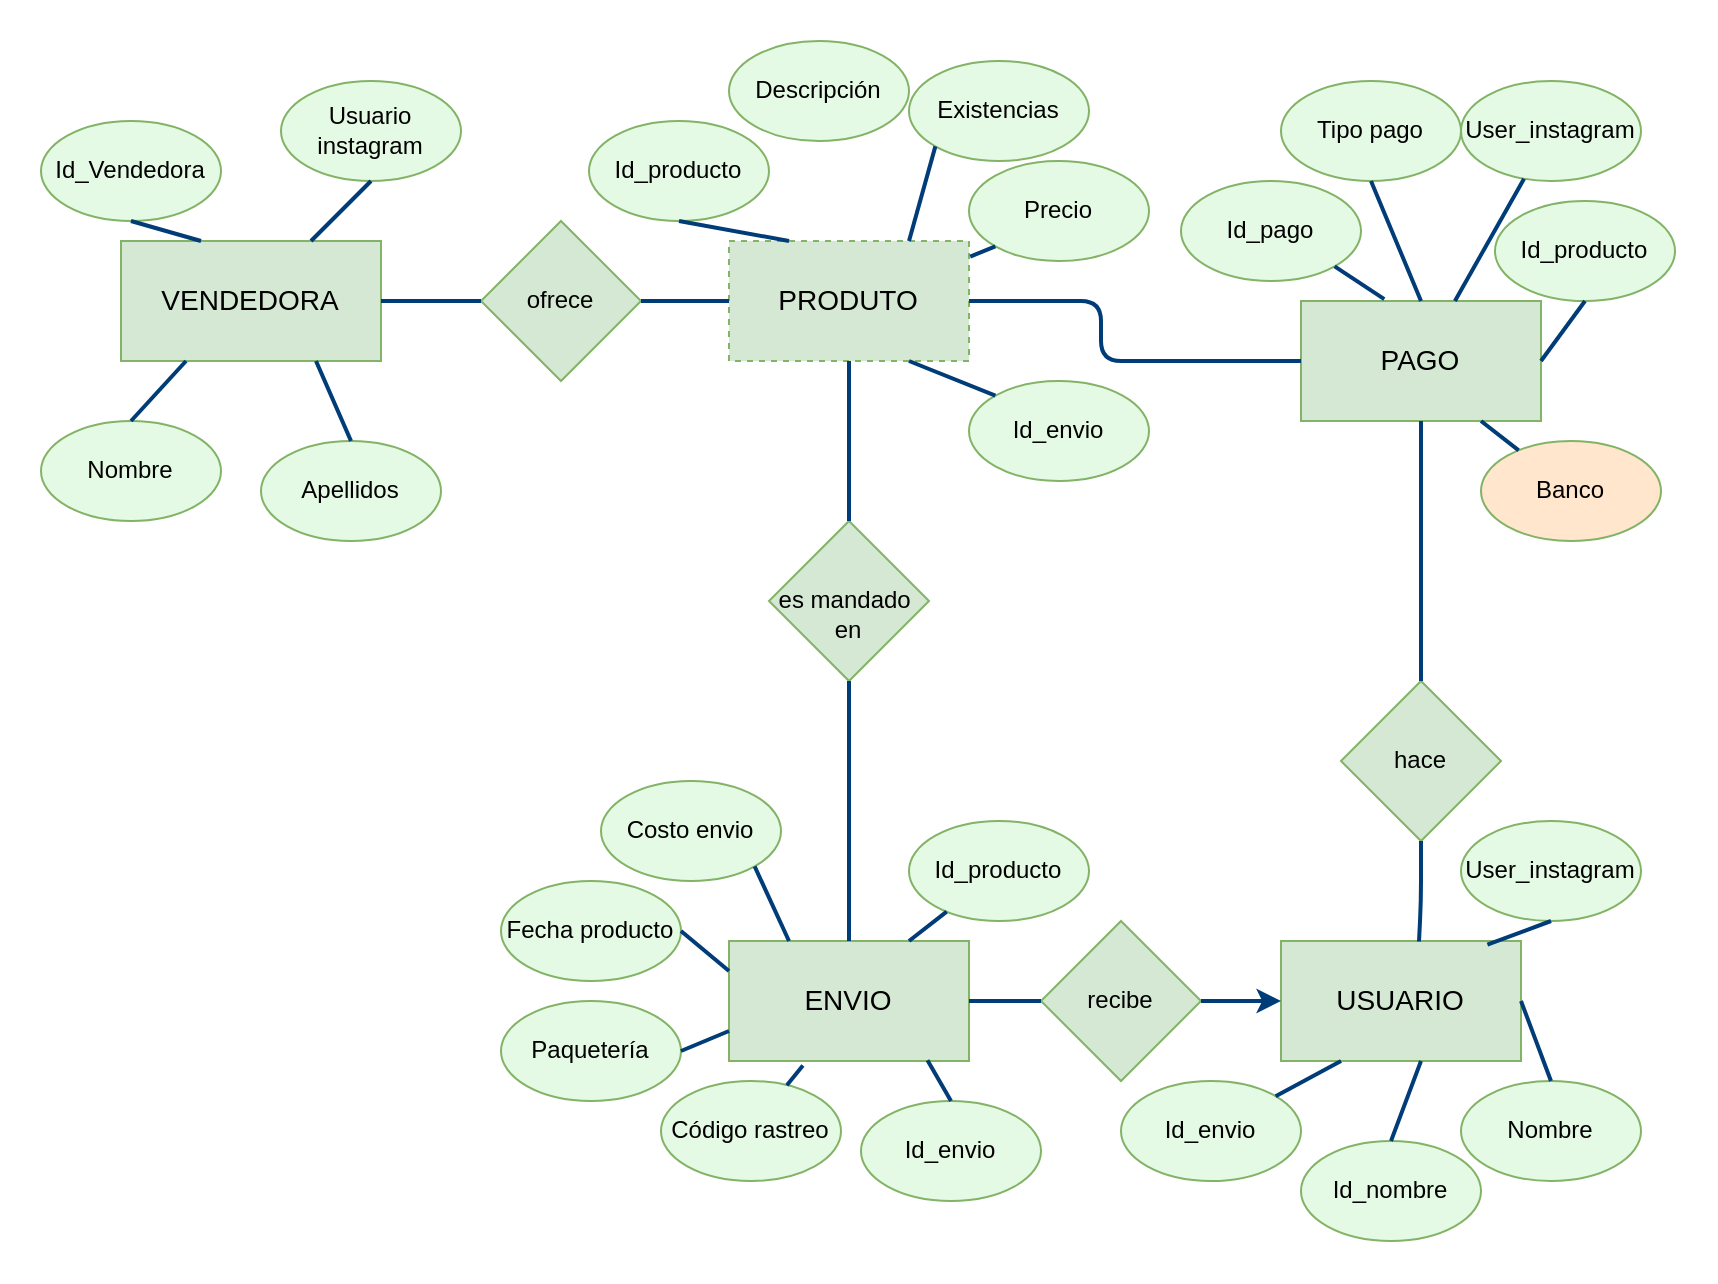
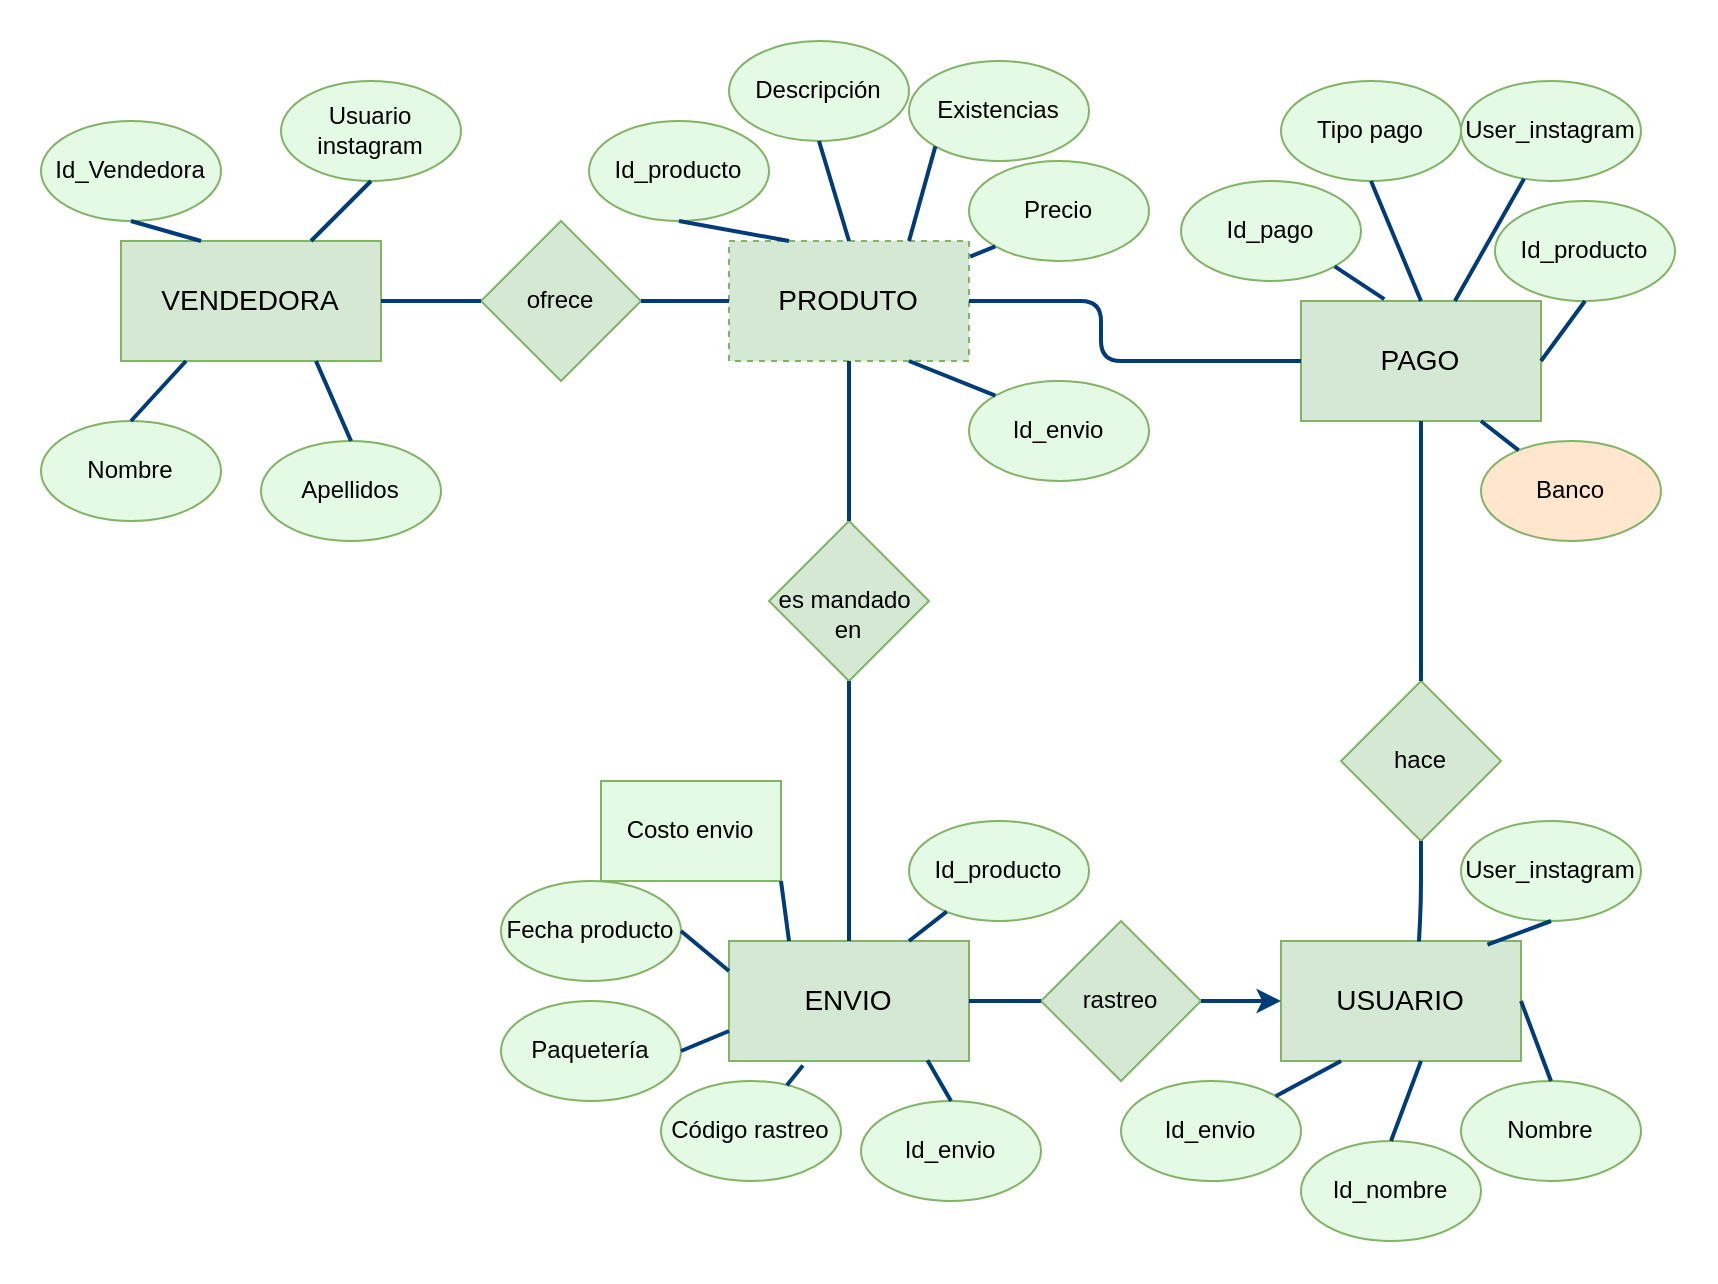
none -> (834, 191)
(691, 831) -> (691, 831)
(1121, 1001) -> (1121, 1001)
